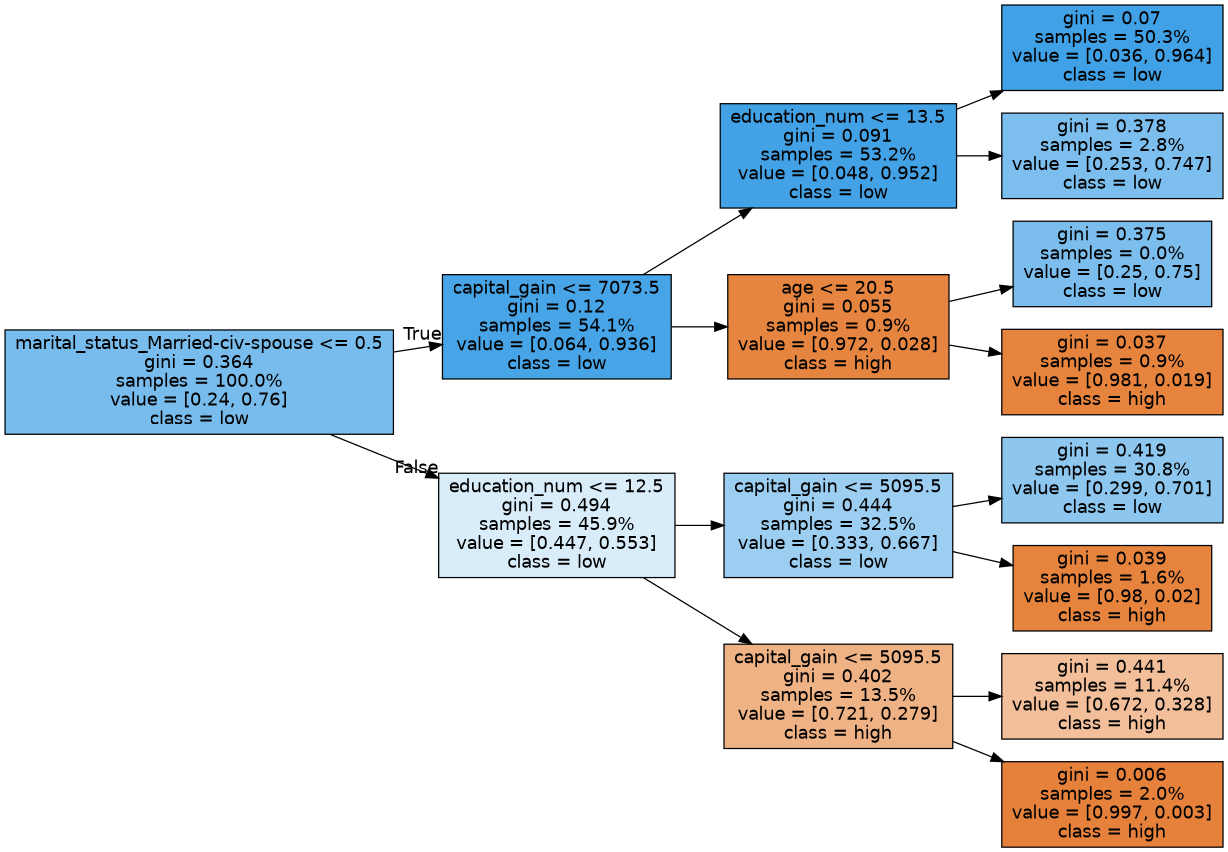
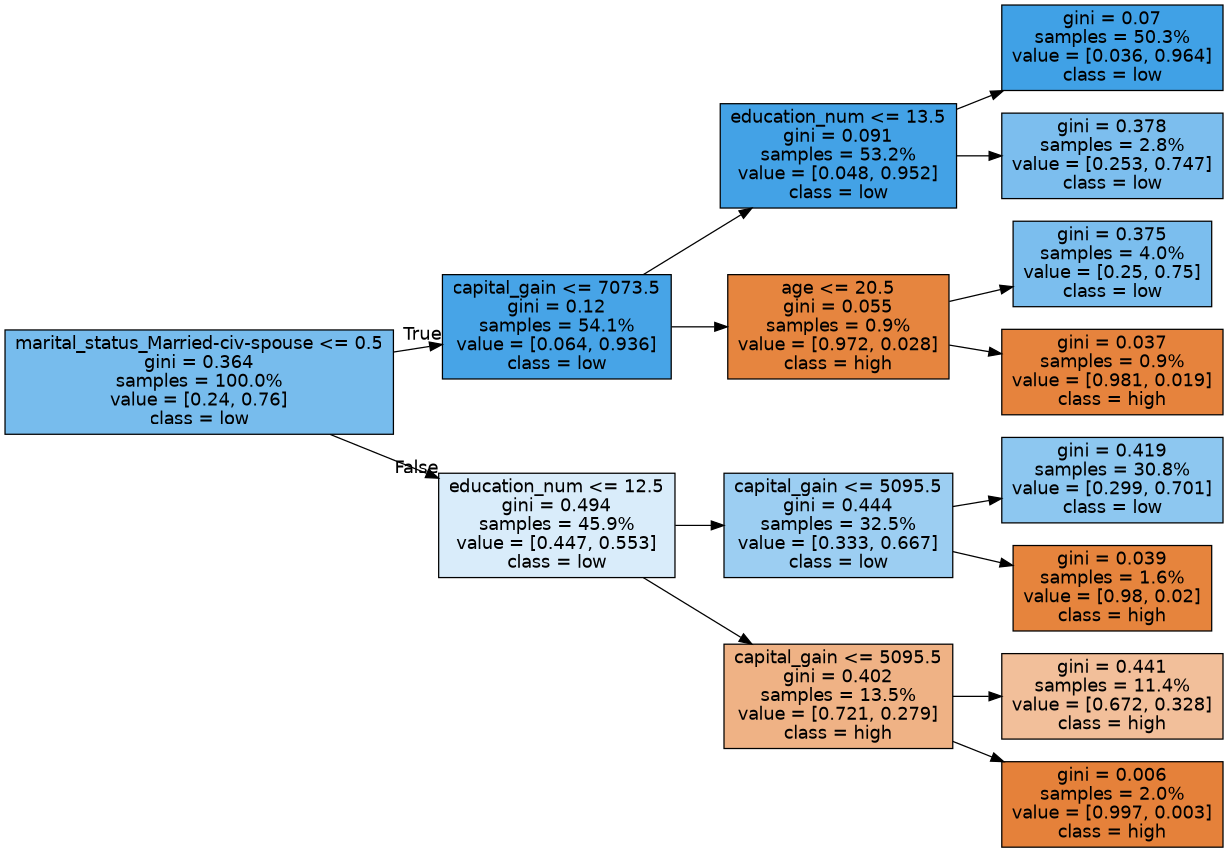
(1112, 264) -> (1112, 264)
